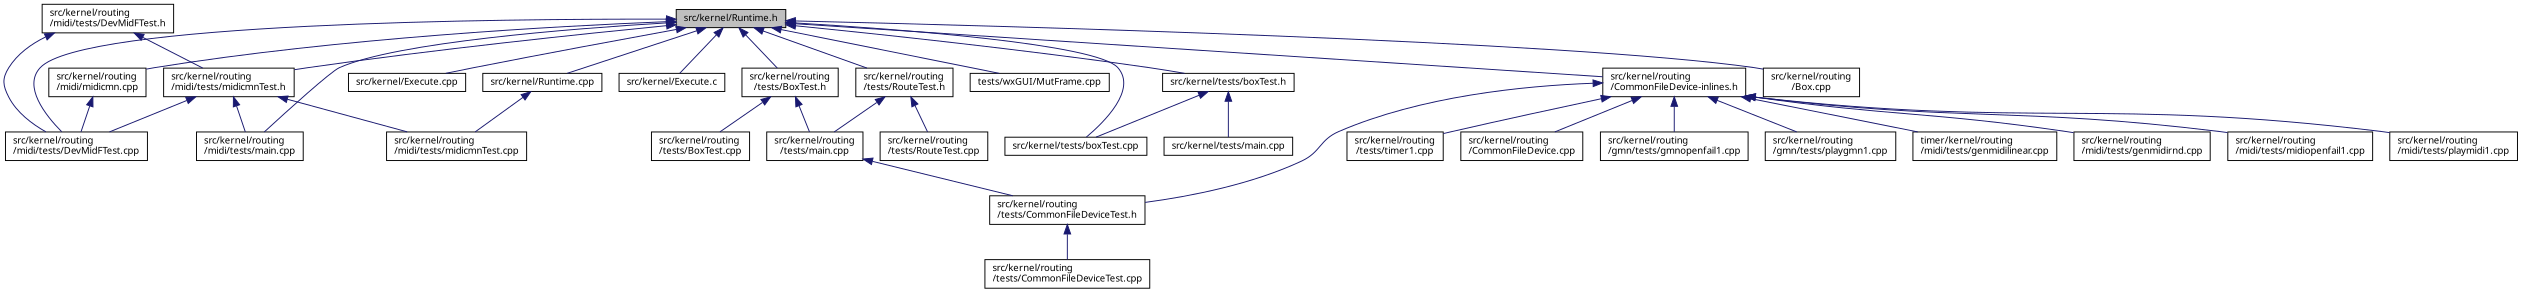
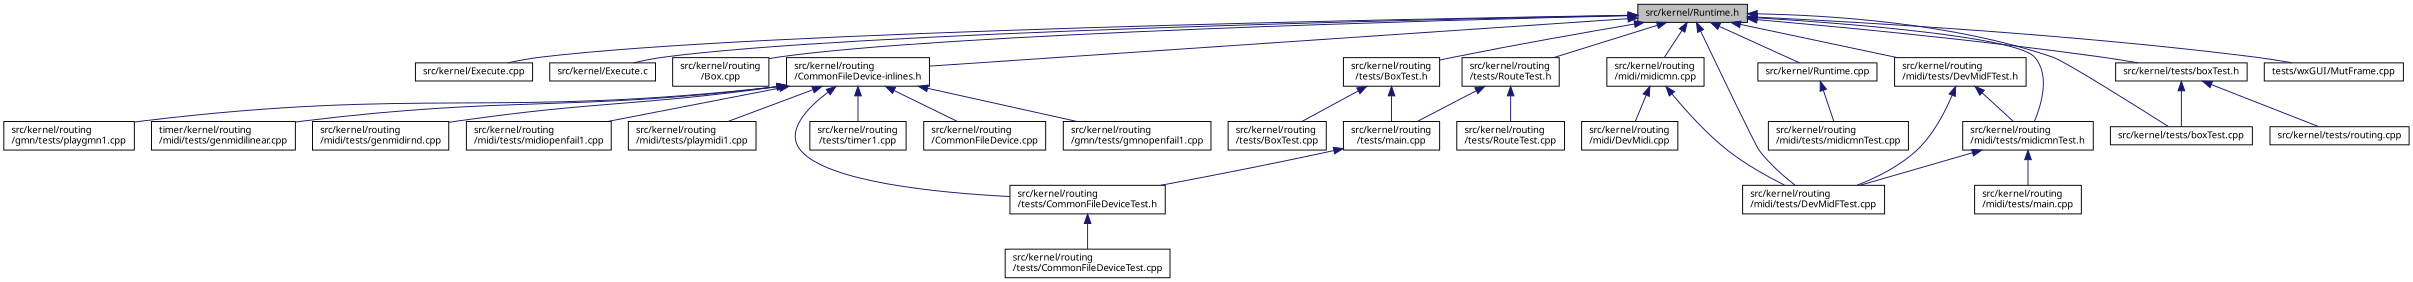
(452, 43) -> (1819, 41)
(347, 116) -> none
none -> (1630, 136)
(1228, 146) -> (2340, 136)
